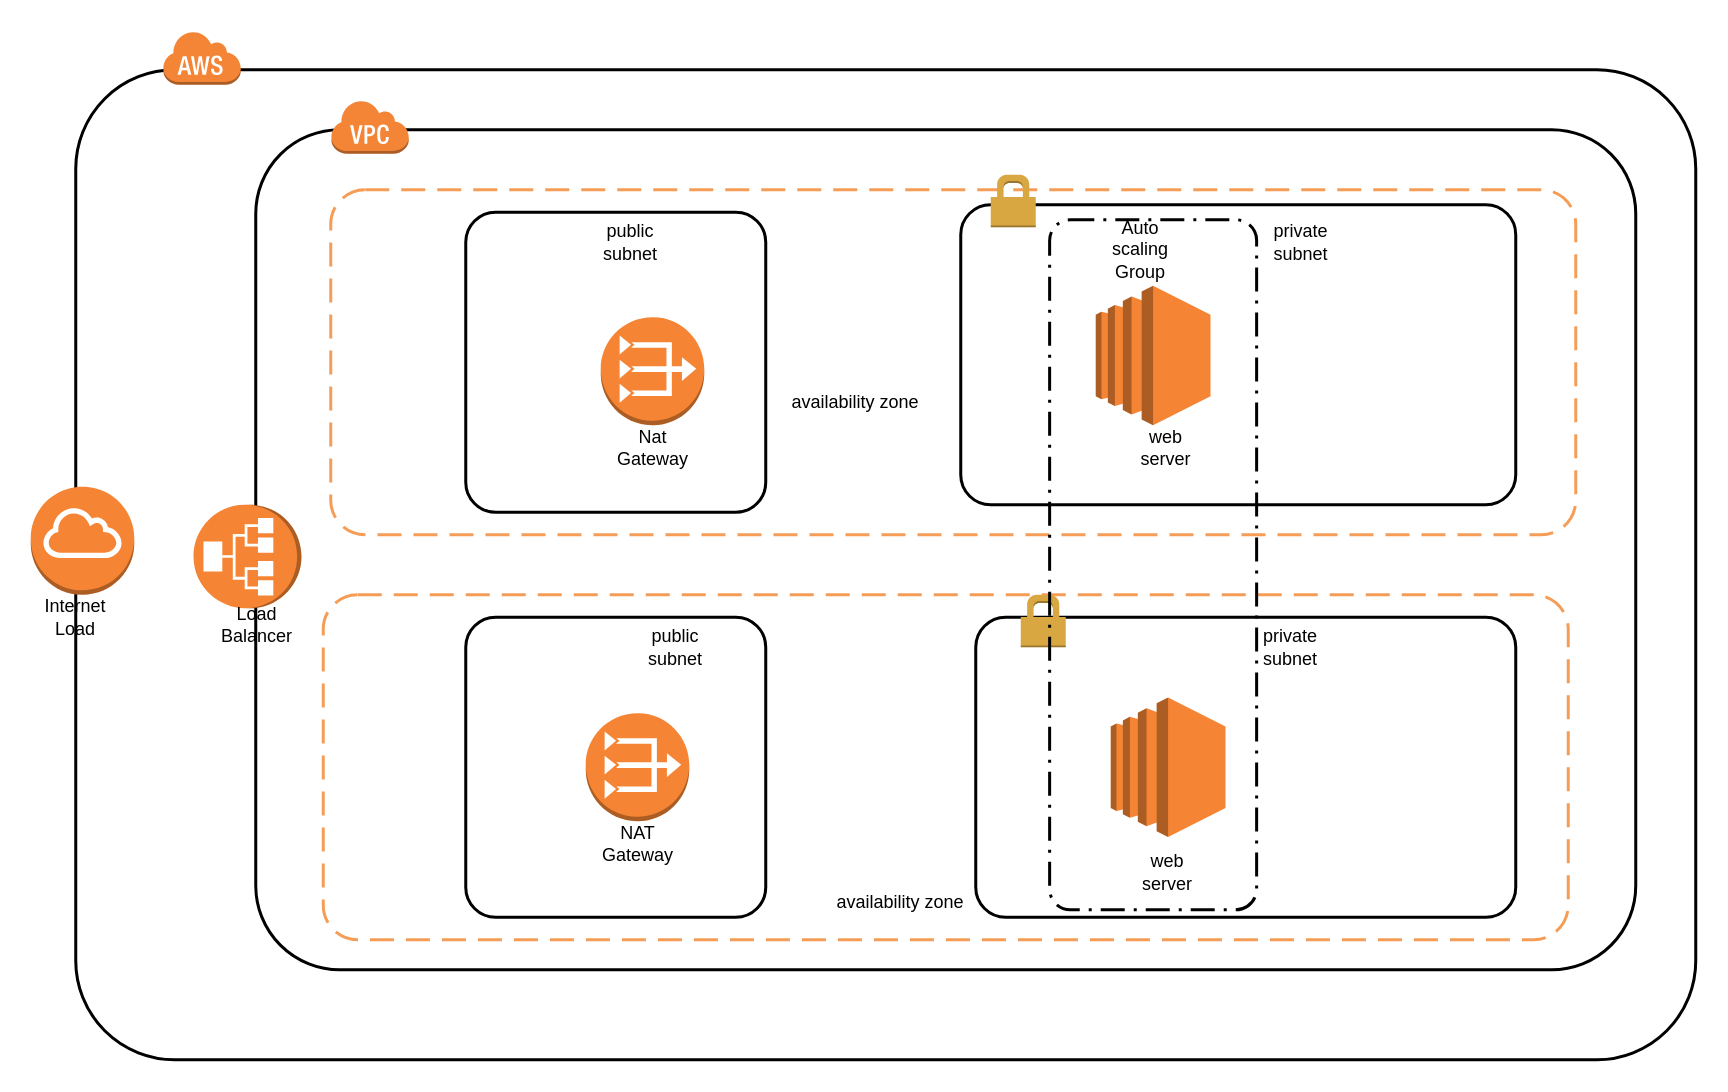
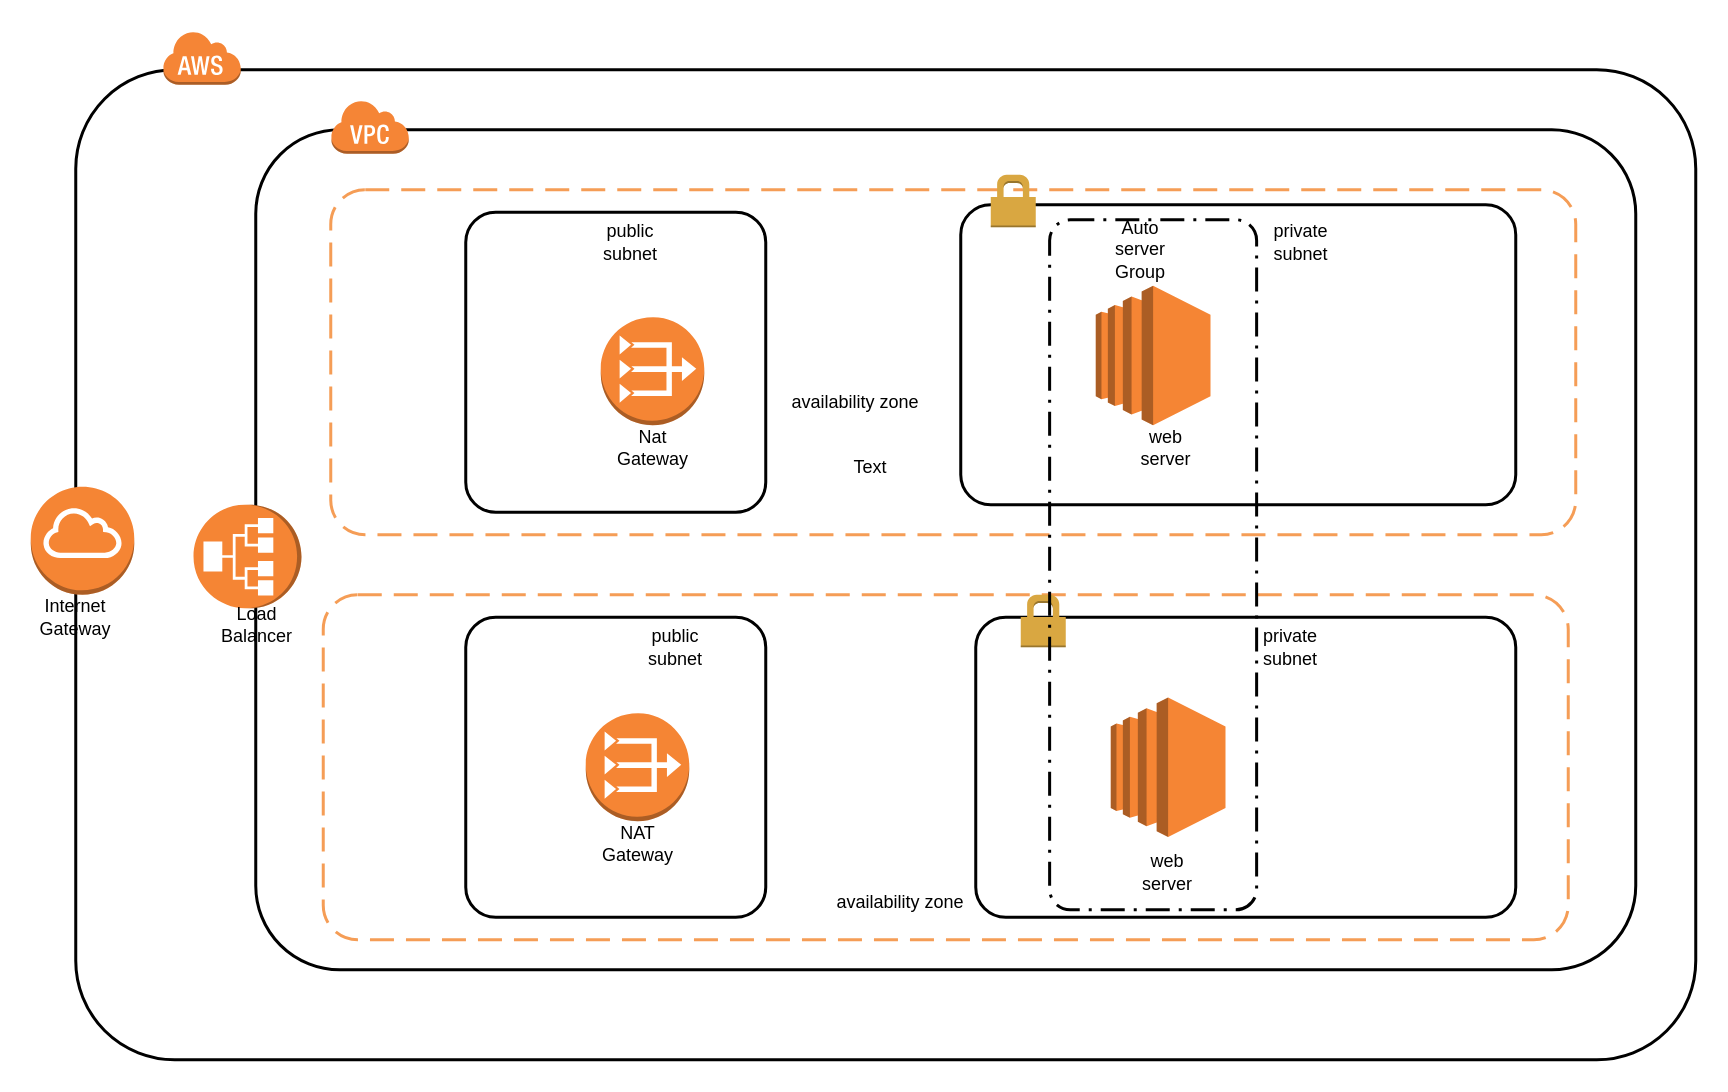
(1141, 250) -> (1141, 250)
none -> (871, 467)
(76, 617) -> (76, 617)
